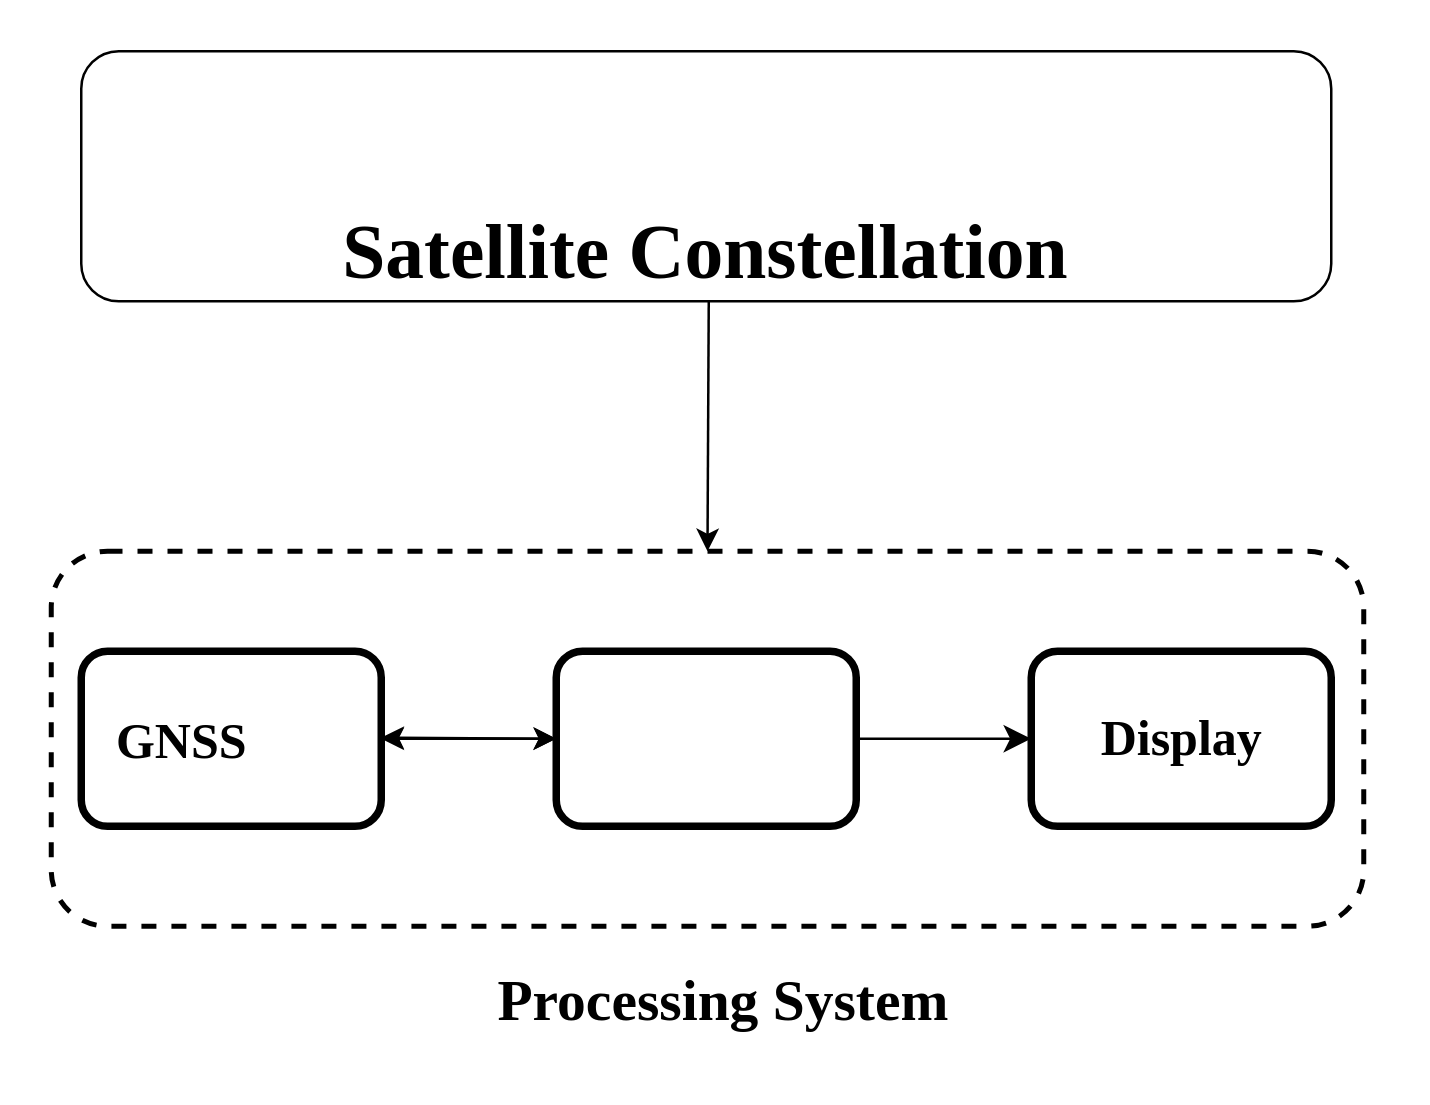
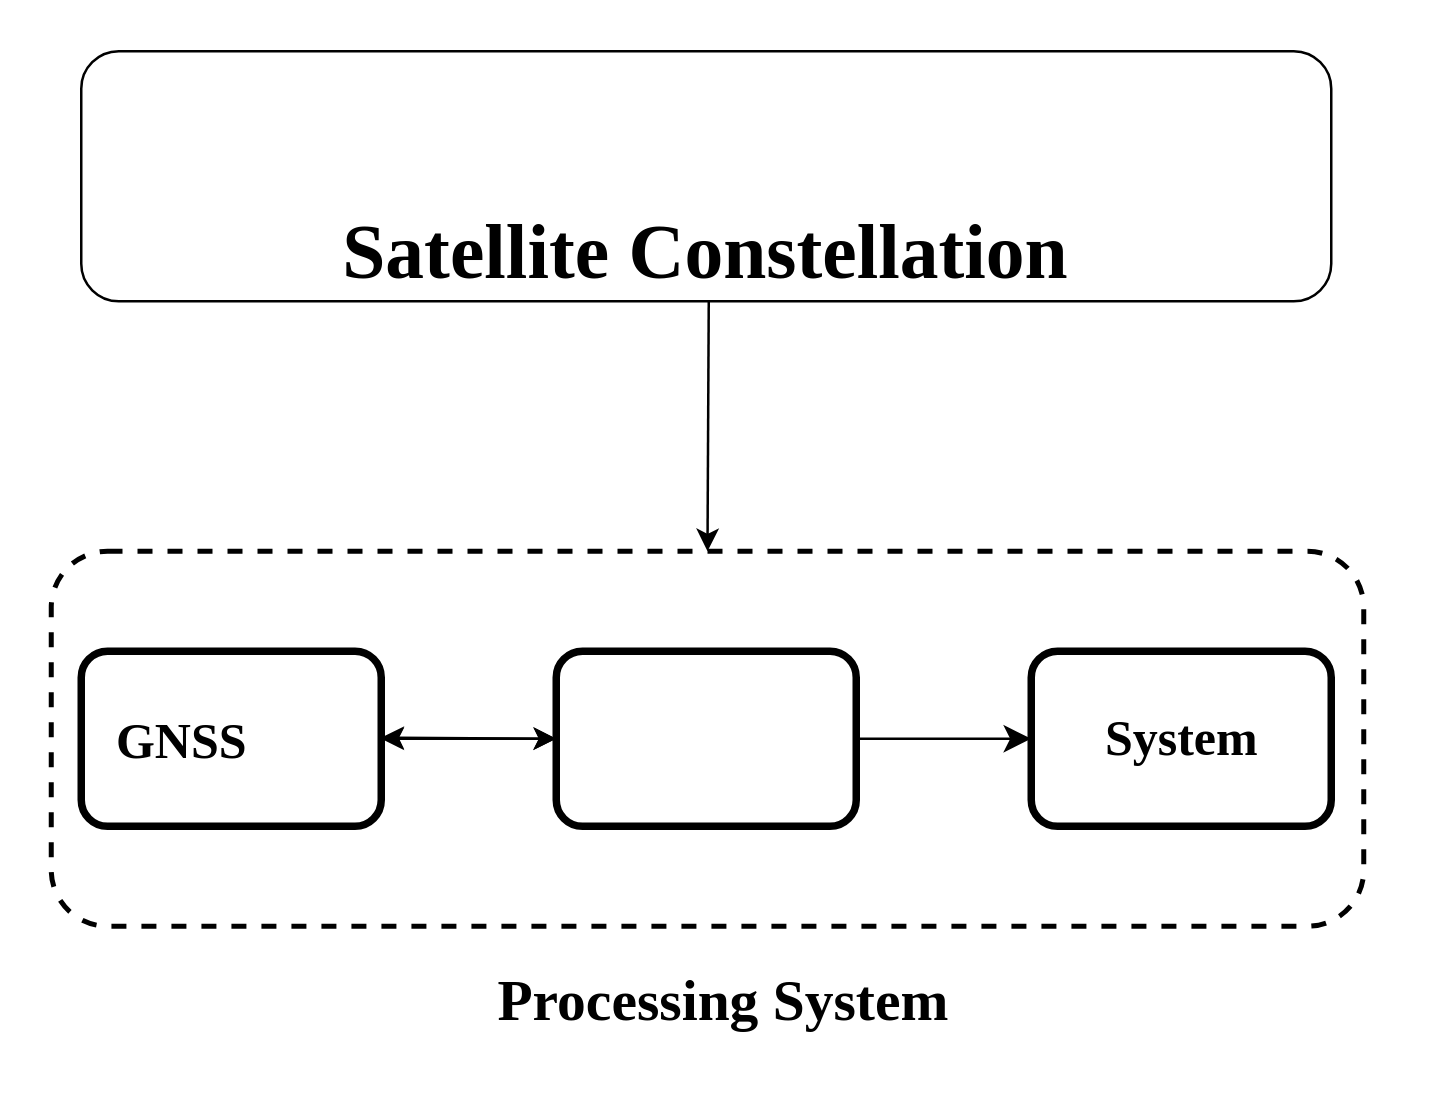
(1183, 766) -> (1183, 766)
